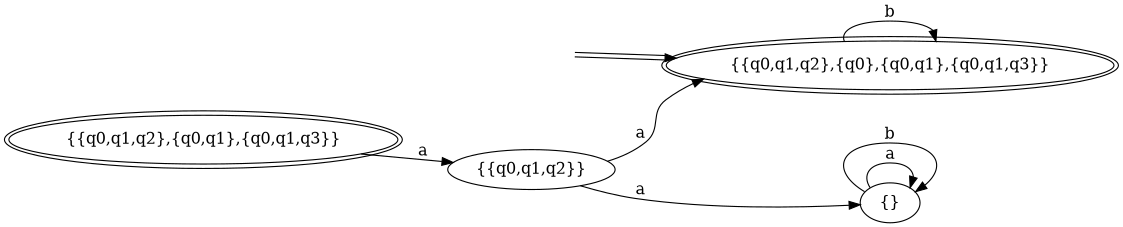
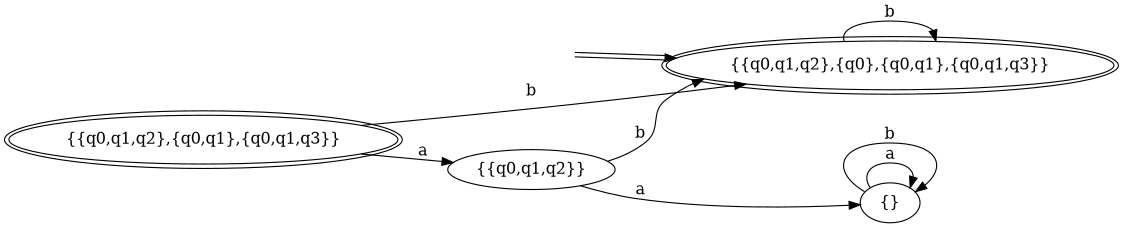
none -> (548, 107)
(640, 134) -> (640, 134)
